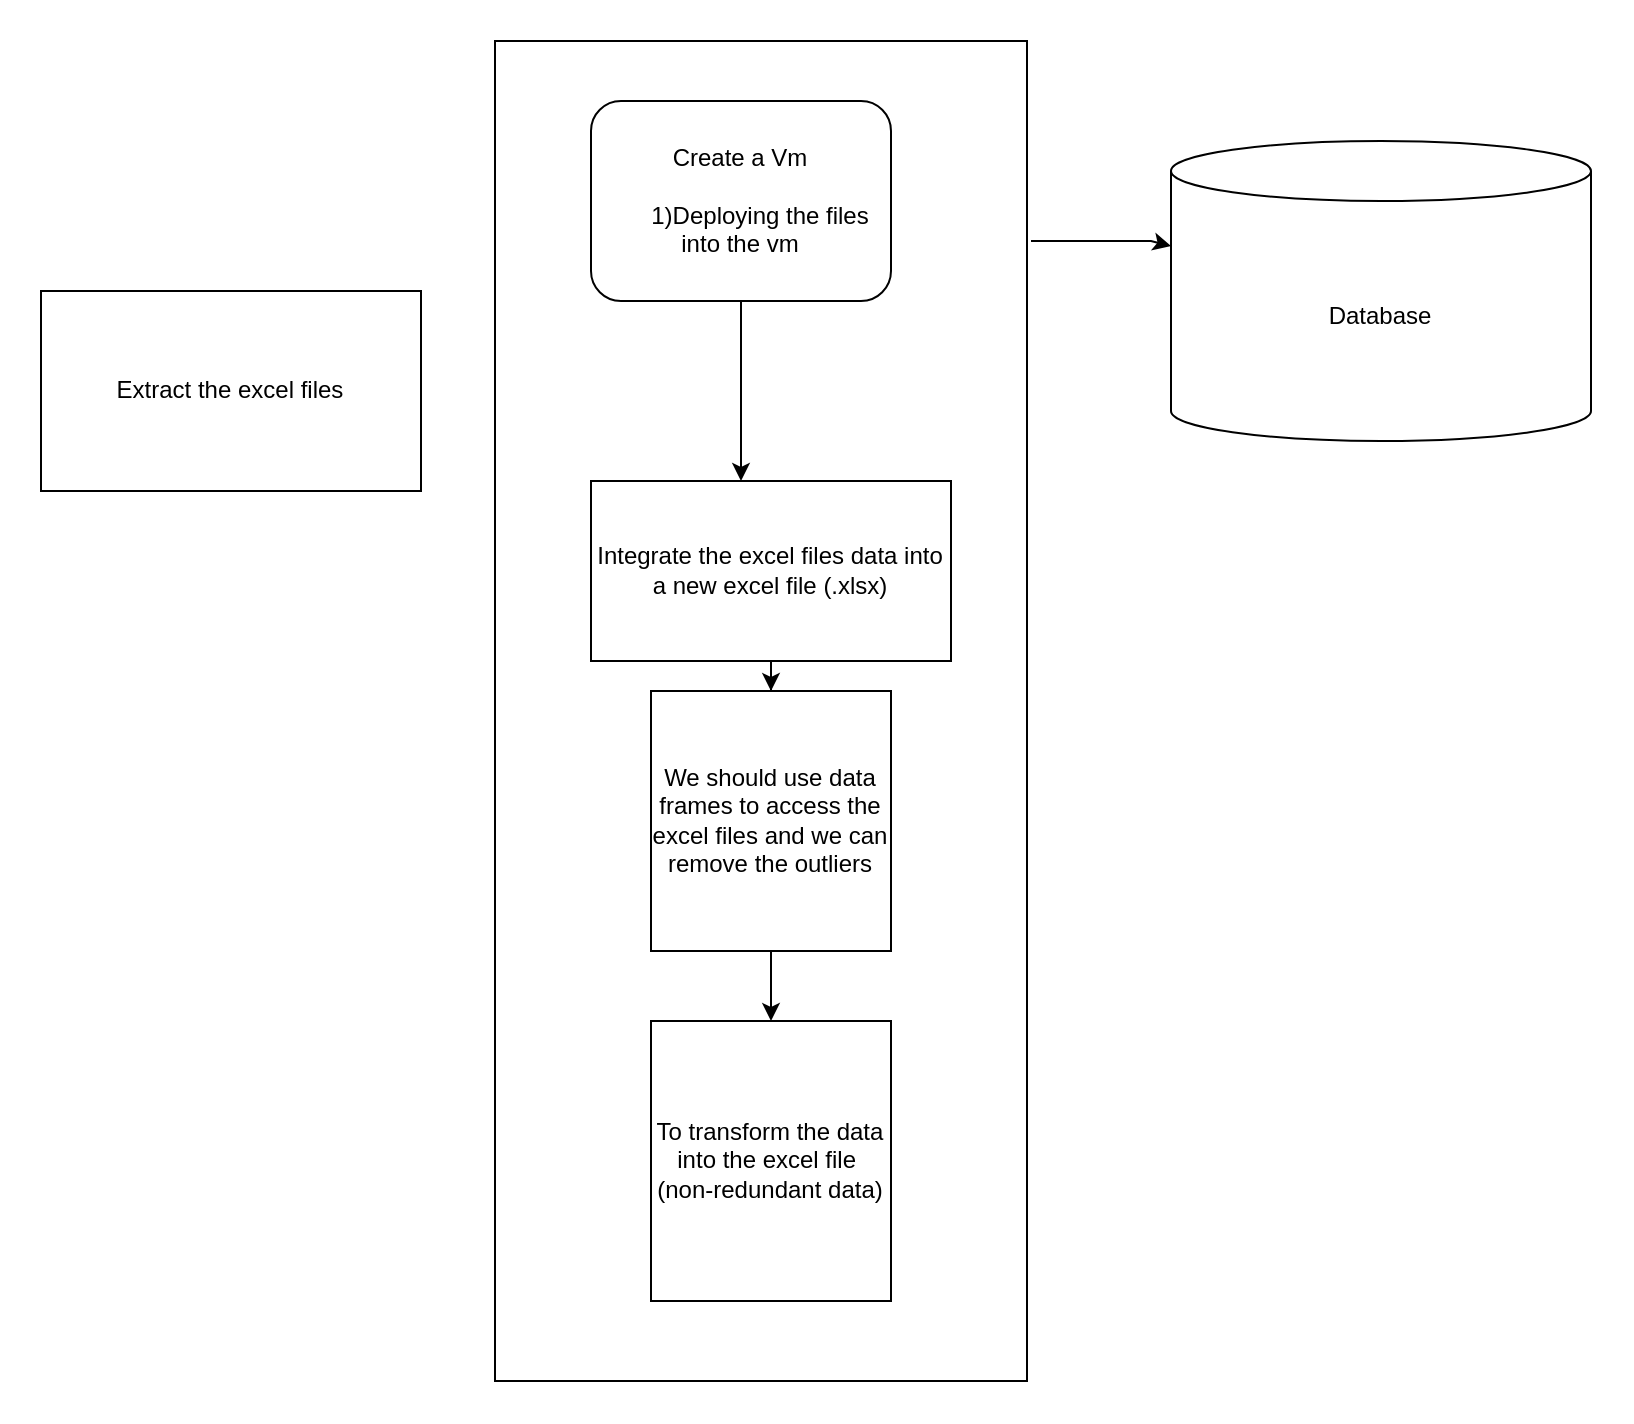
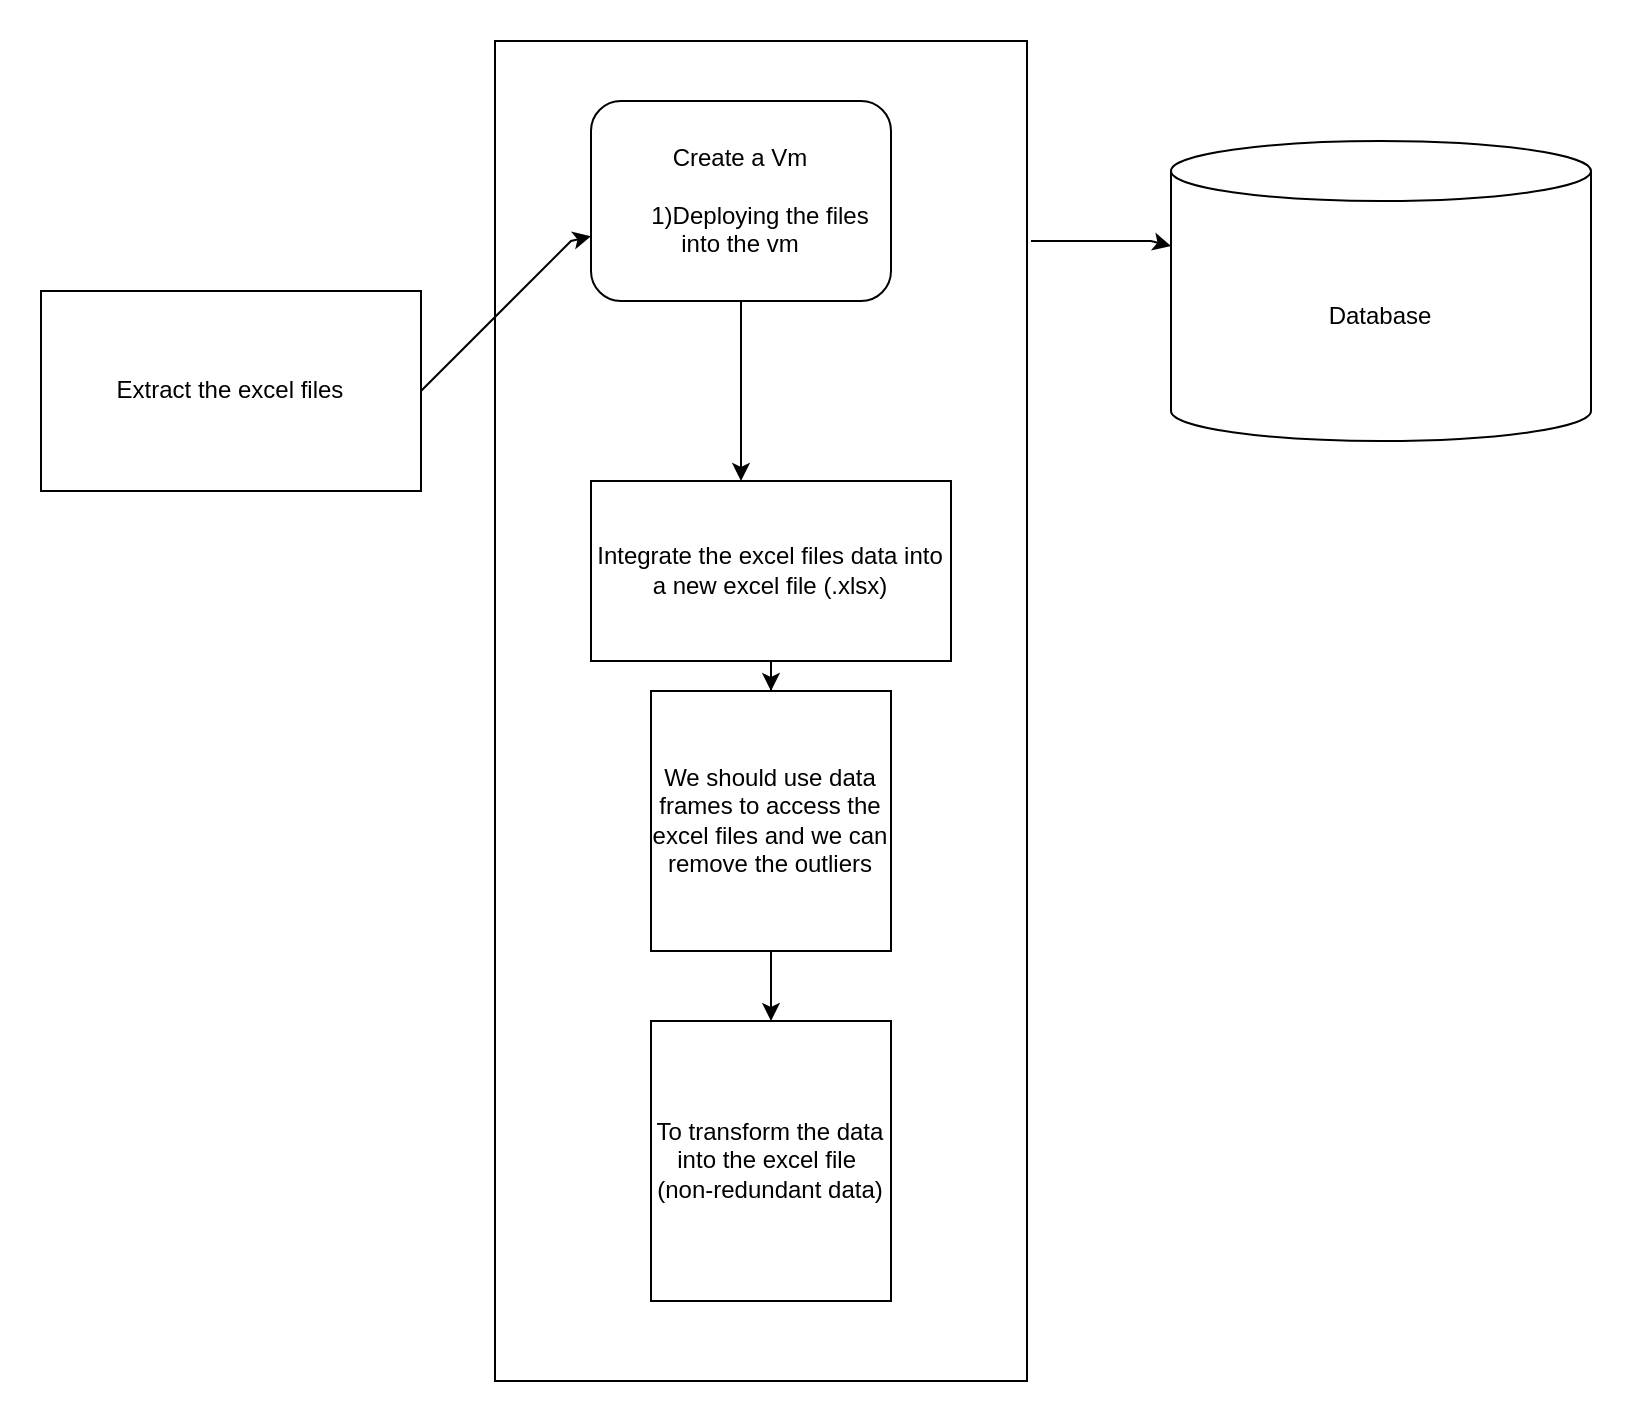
none -> (498, 314)
